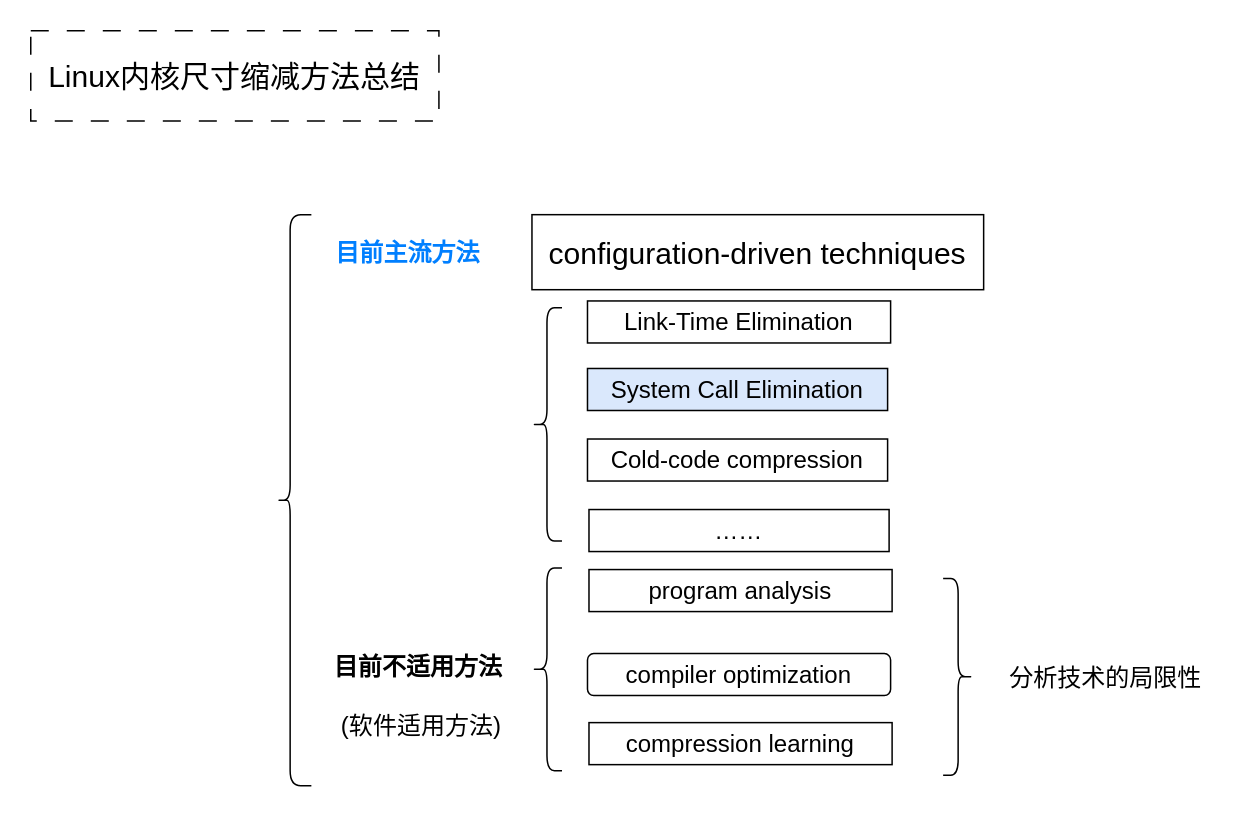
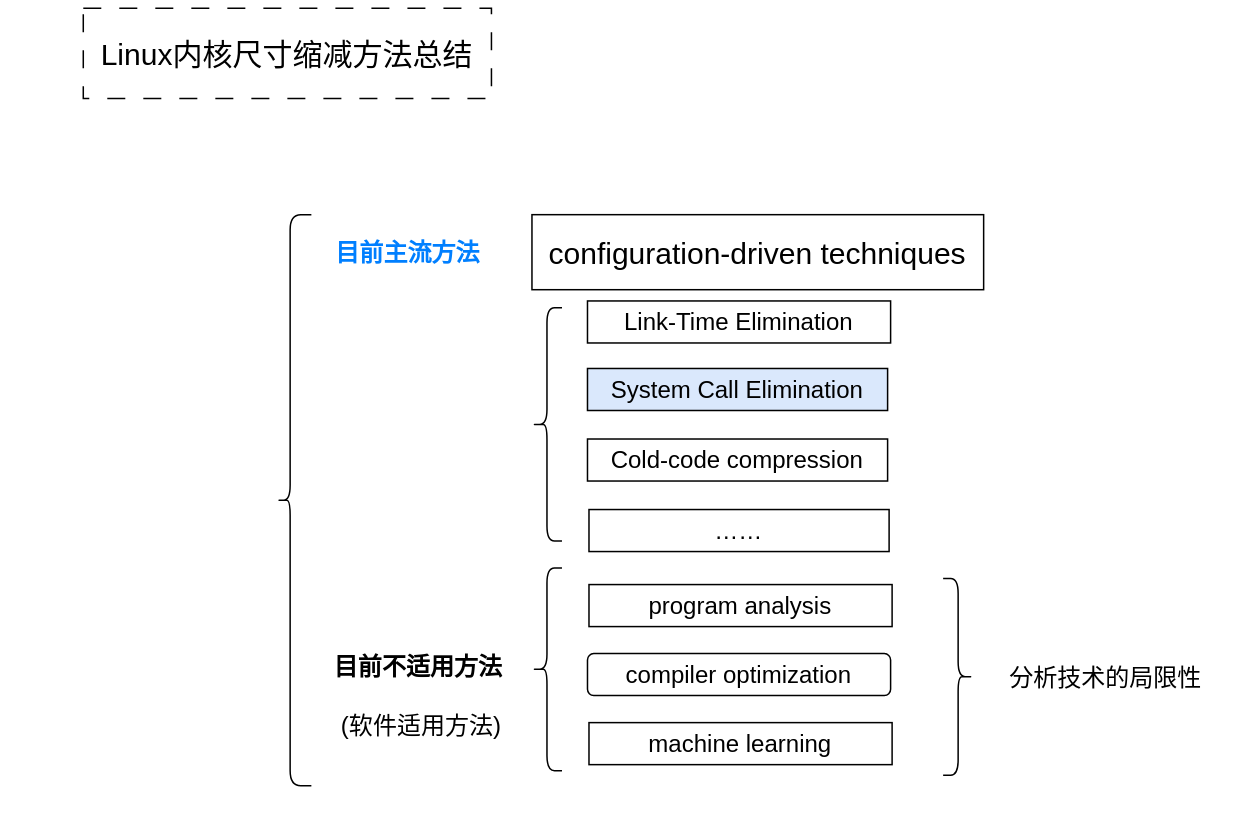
(235, 76) -> (287, 53)
(740, 590) -> (740, 605)
(740, 743) -> (740, 743)
